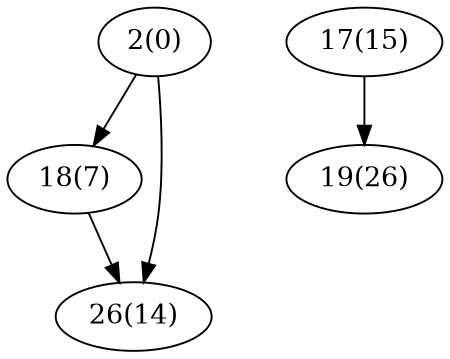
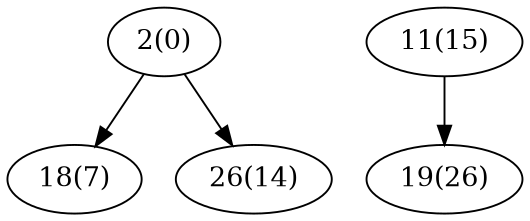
(364, 42) -> (445, 42)
(100, 239) -> none
